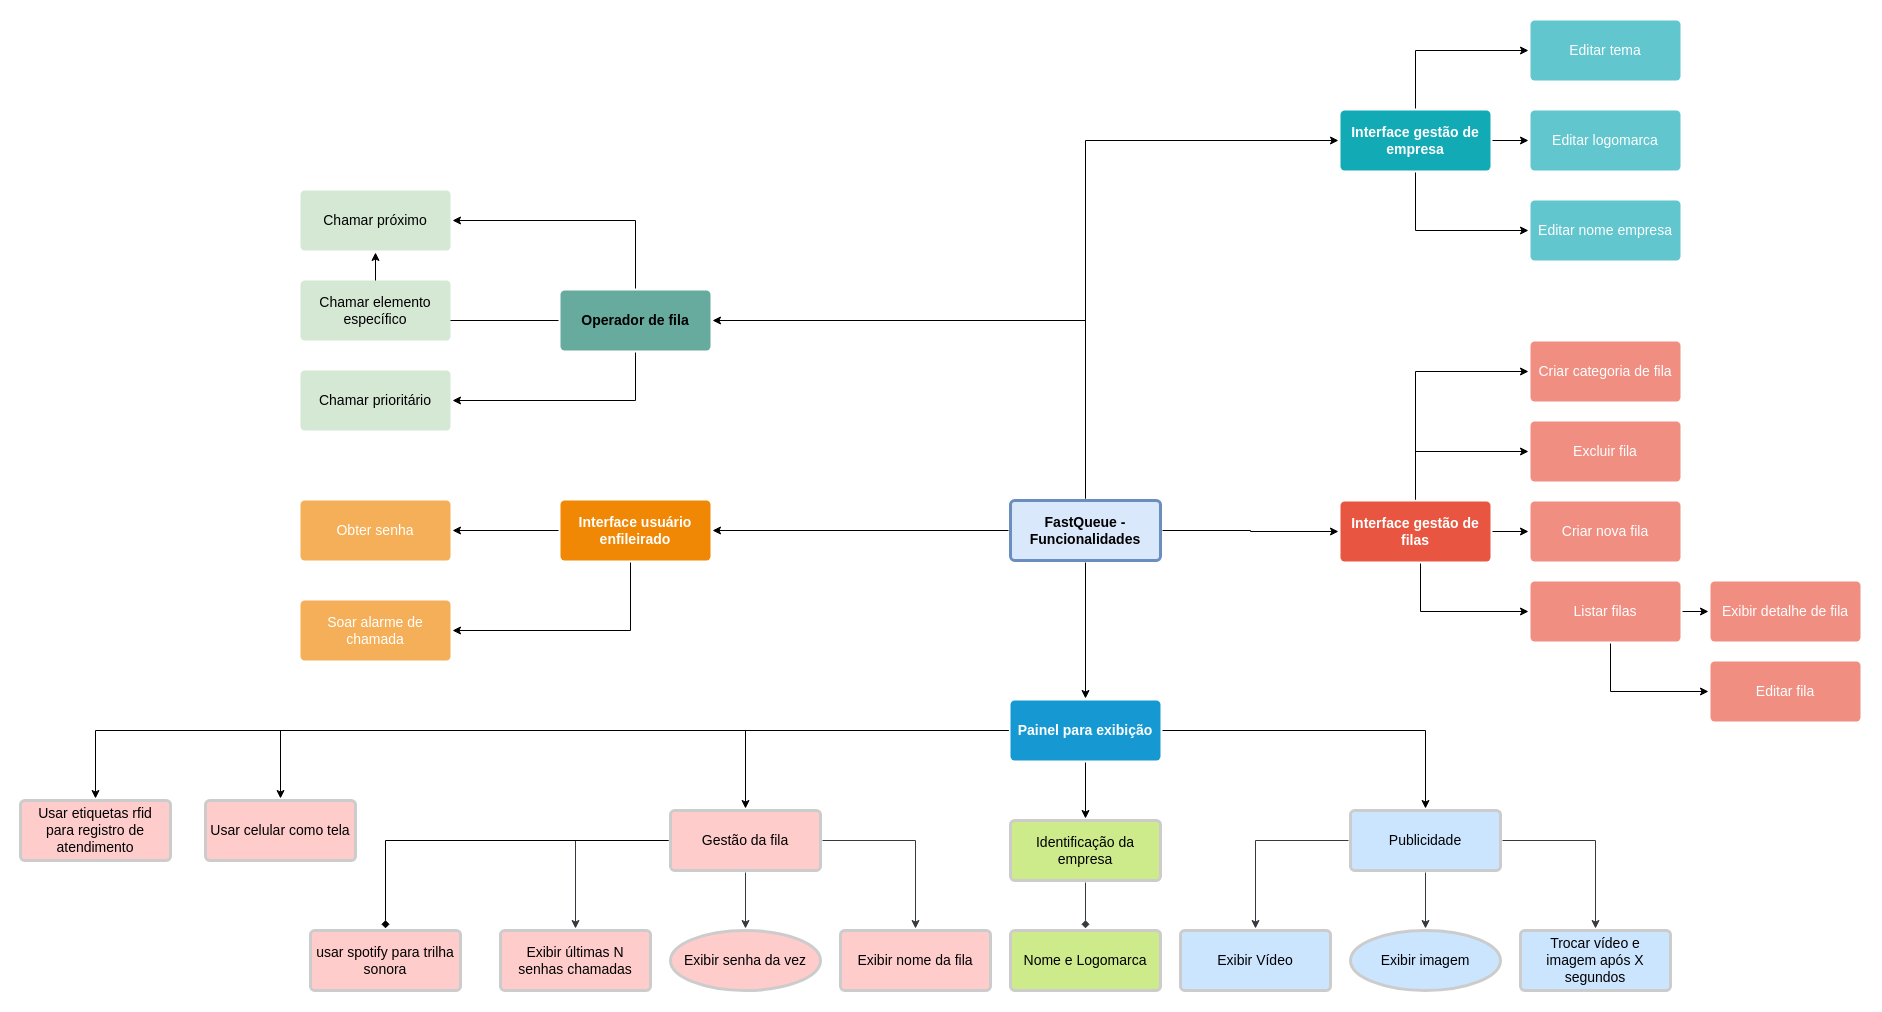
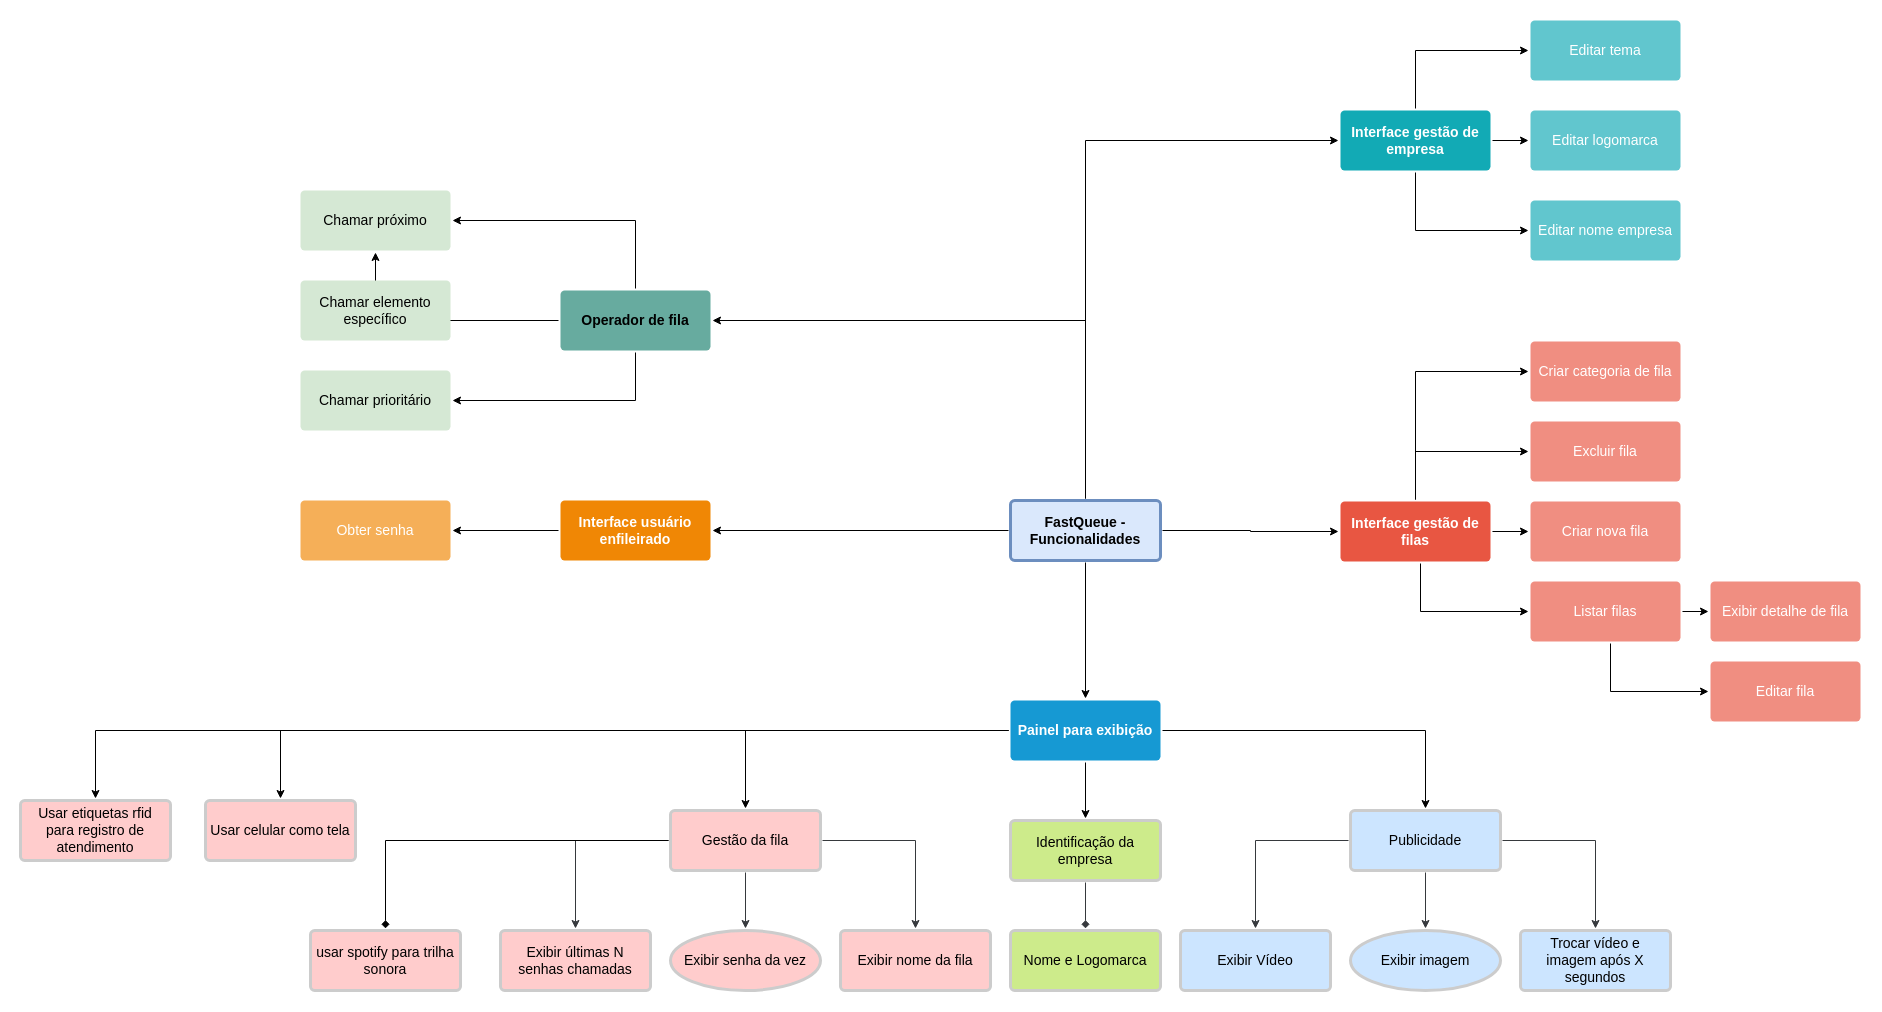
(376, 631) -> none
(579, 631) -> none
